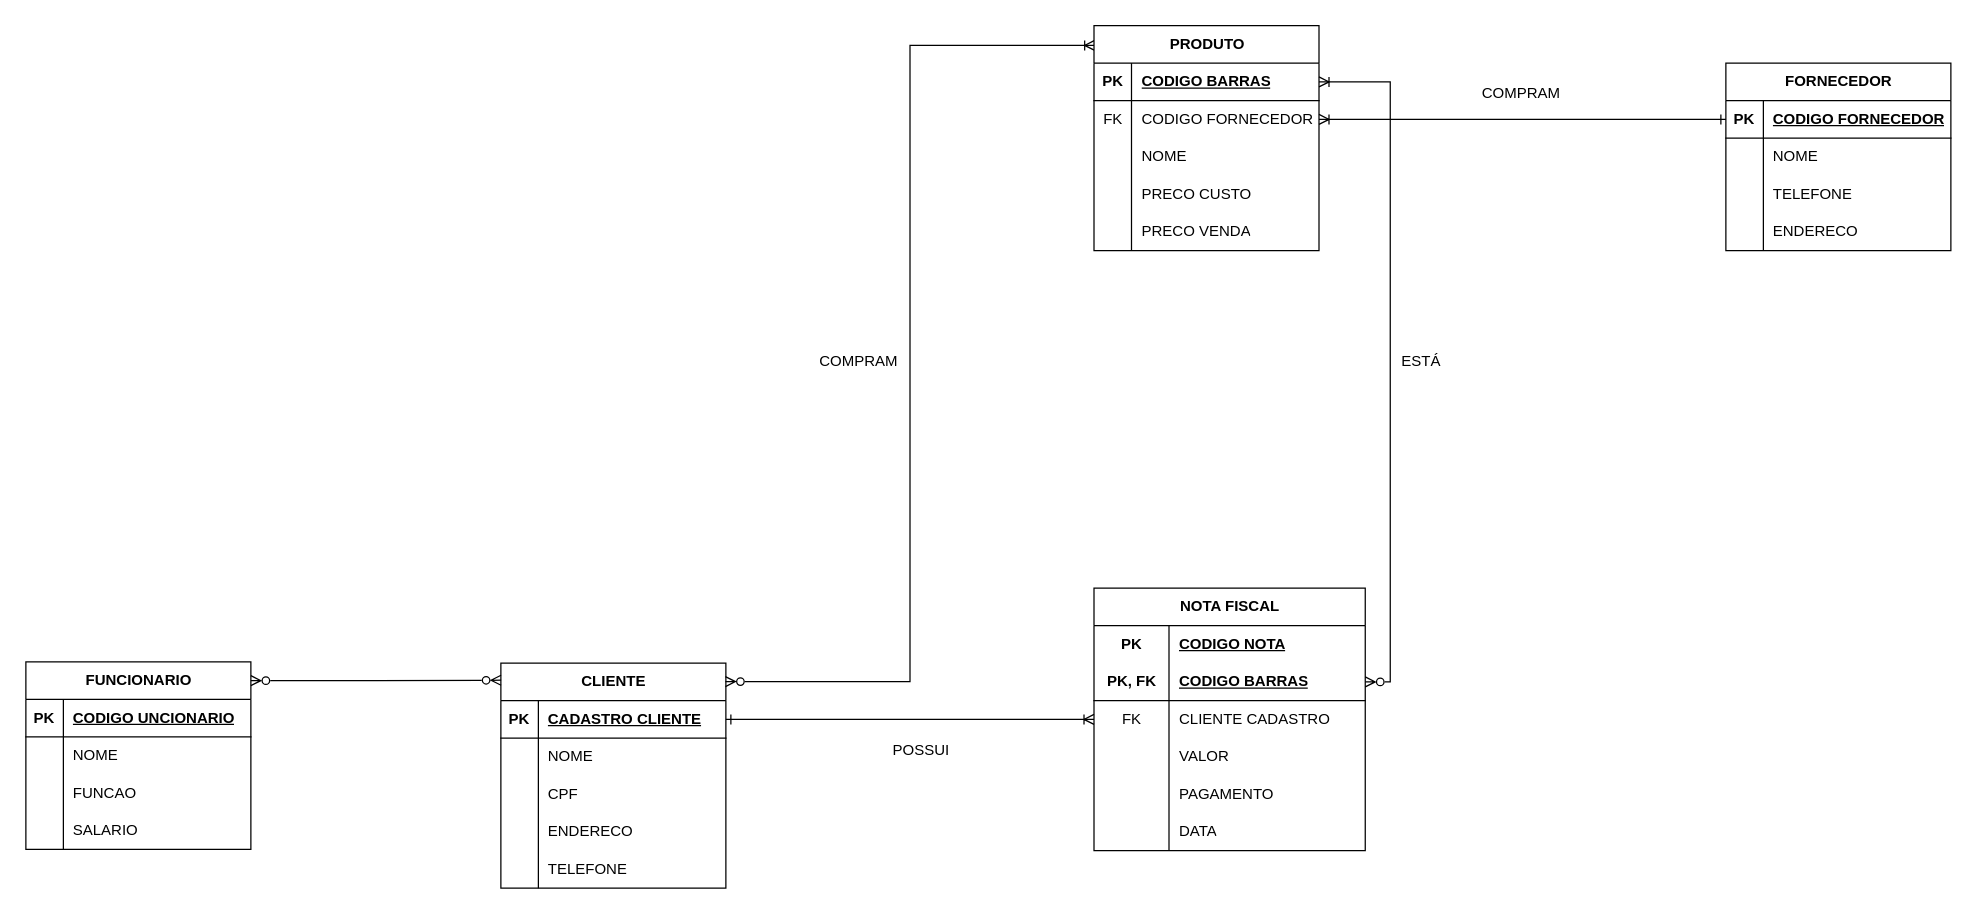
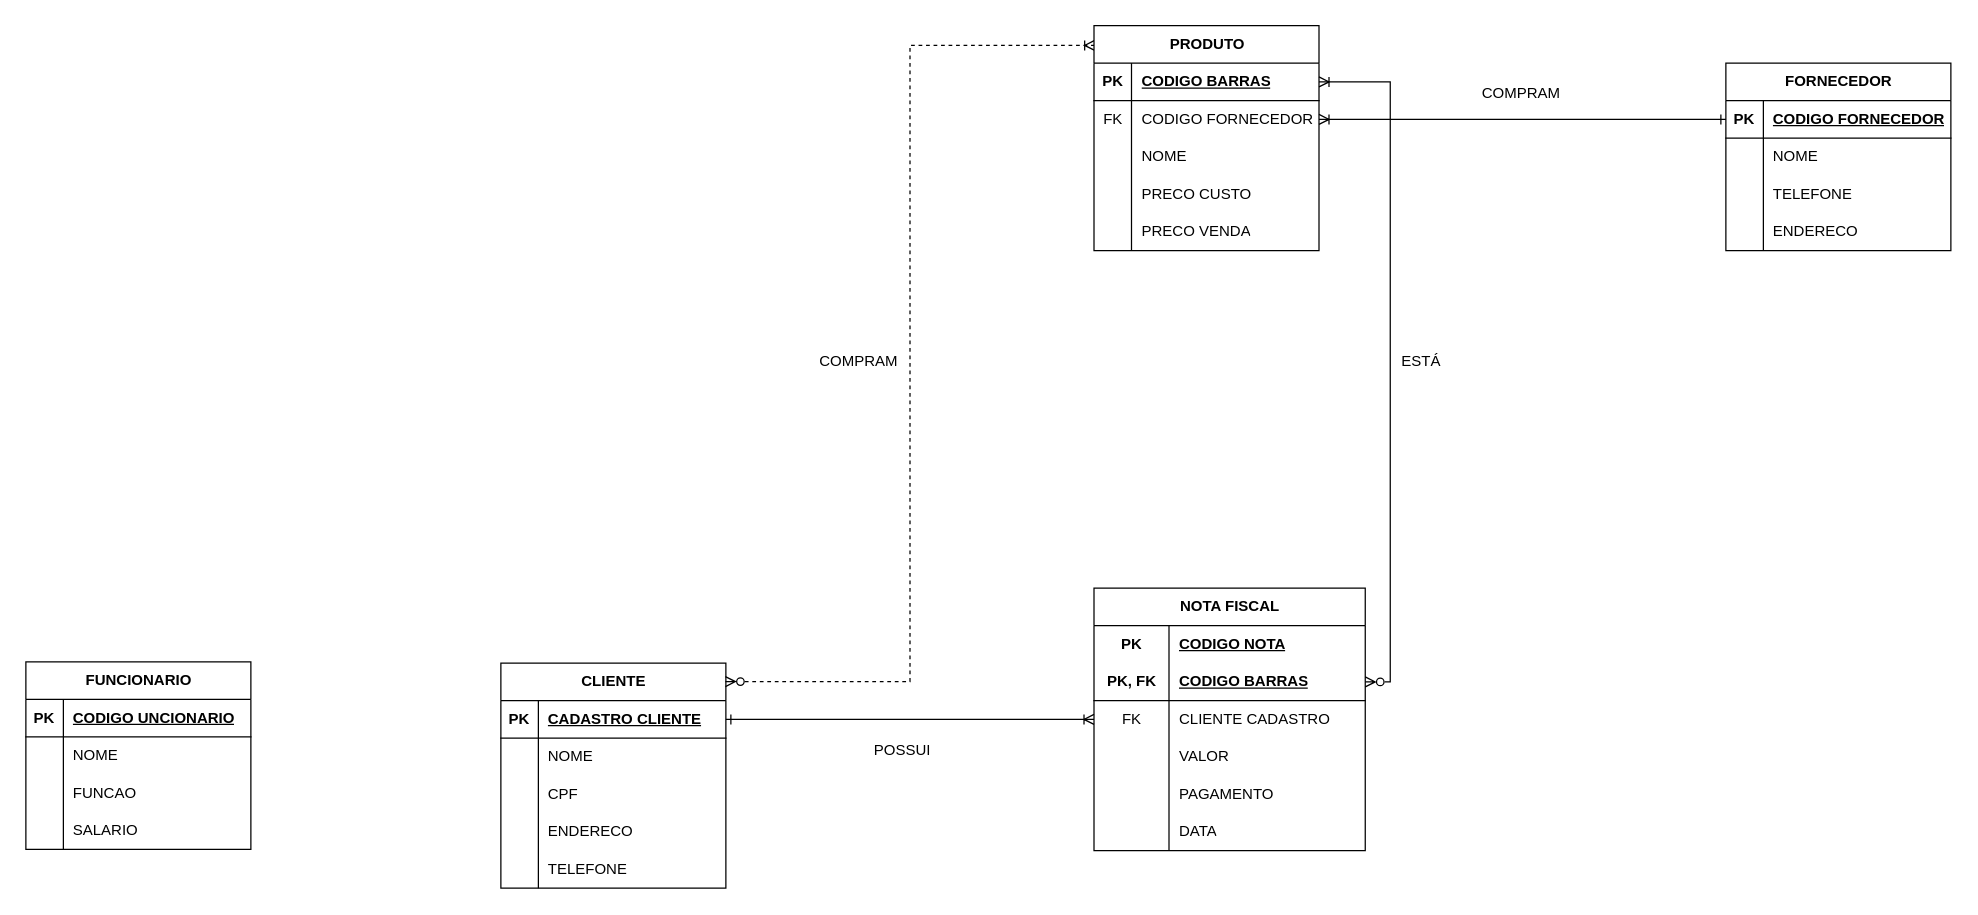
(910, 354) -> (910, 354)
(376, 681) -> none
(921, 756) -> (902, 756)
